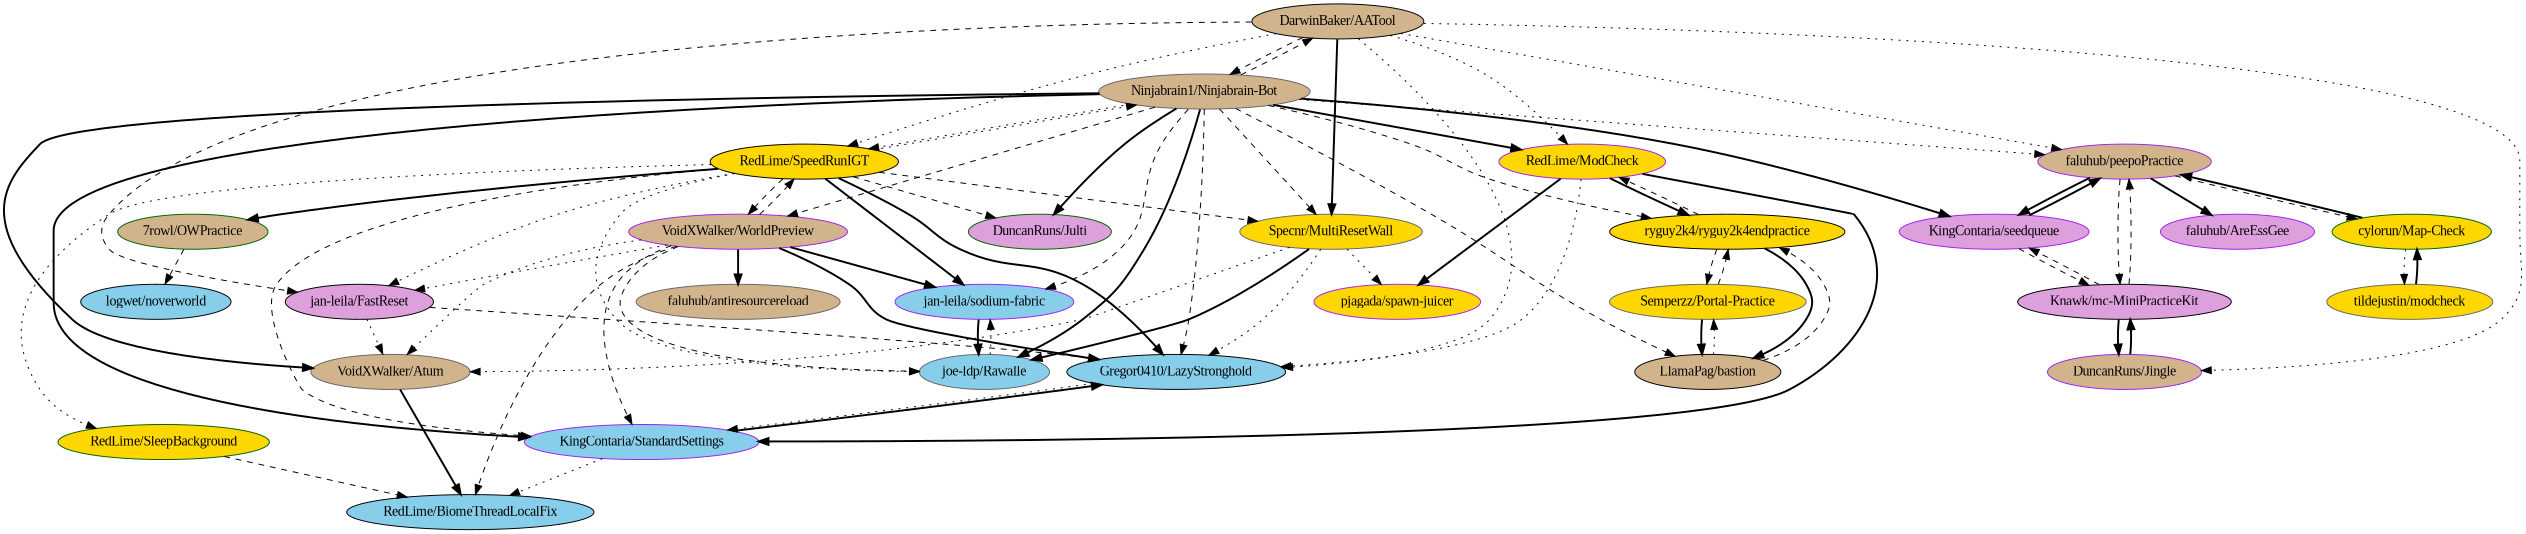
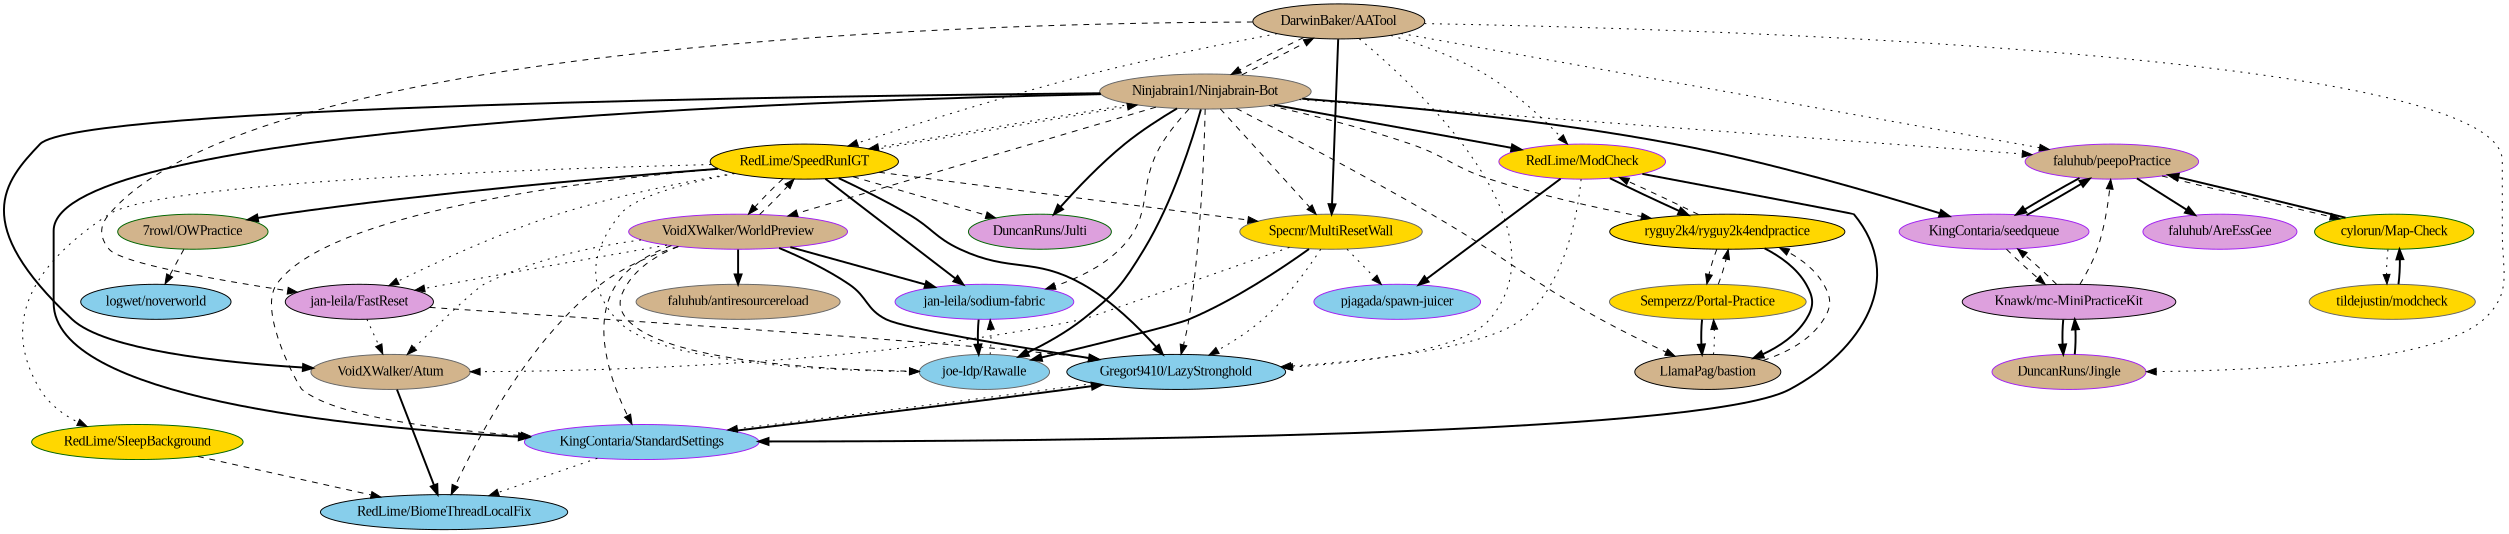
(2118, 227) -> none
(1397, 302) -> (1397, 302)
(1176, 372) -> (1176, 372)
